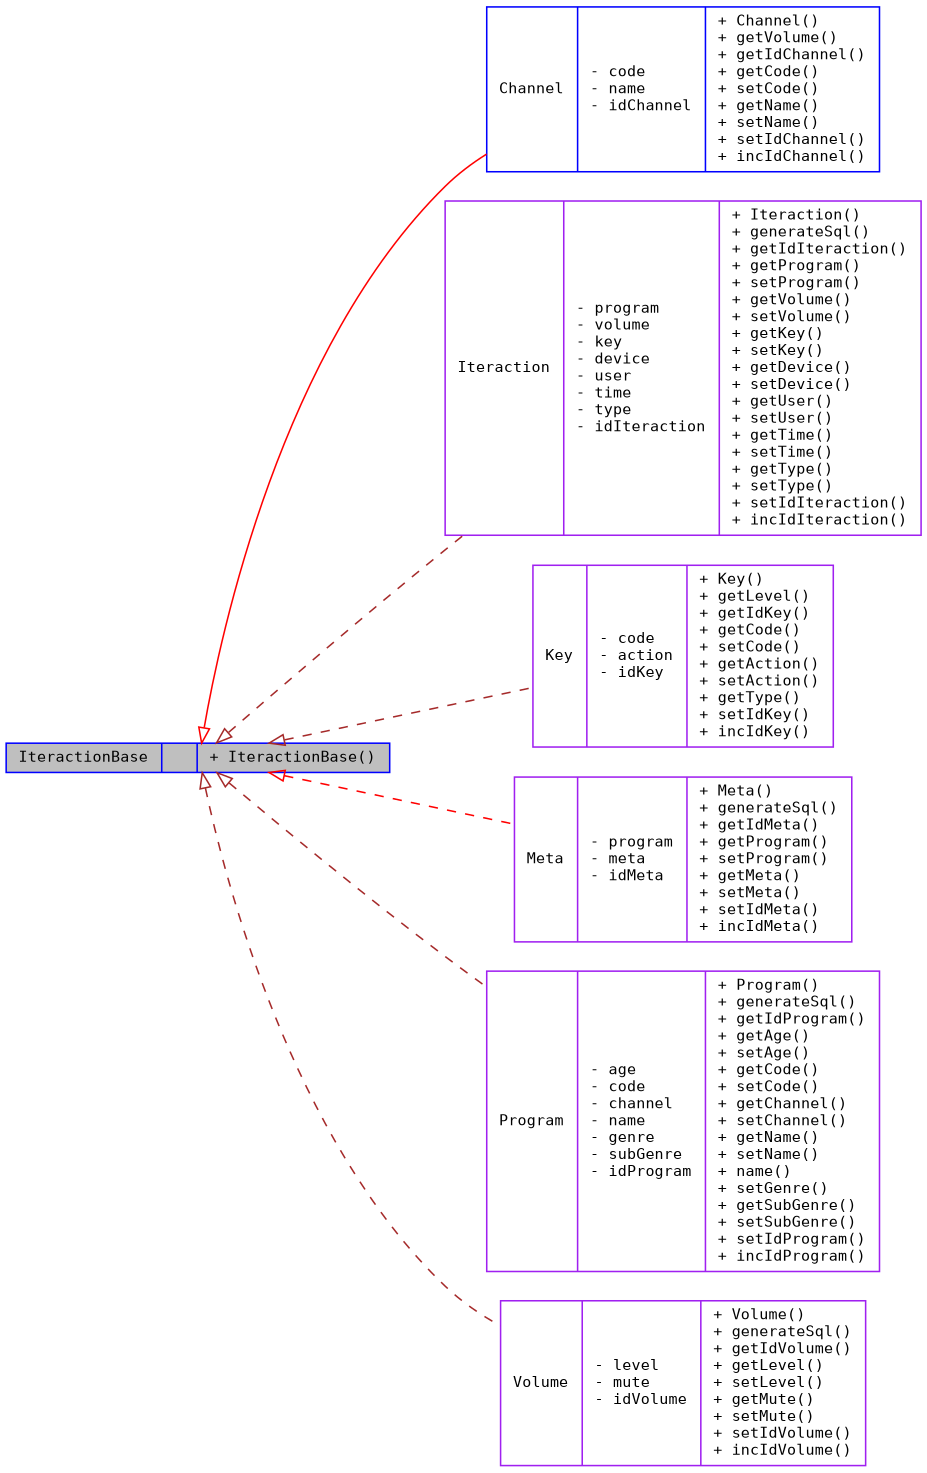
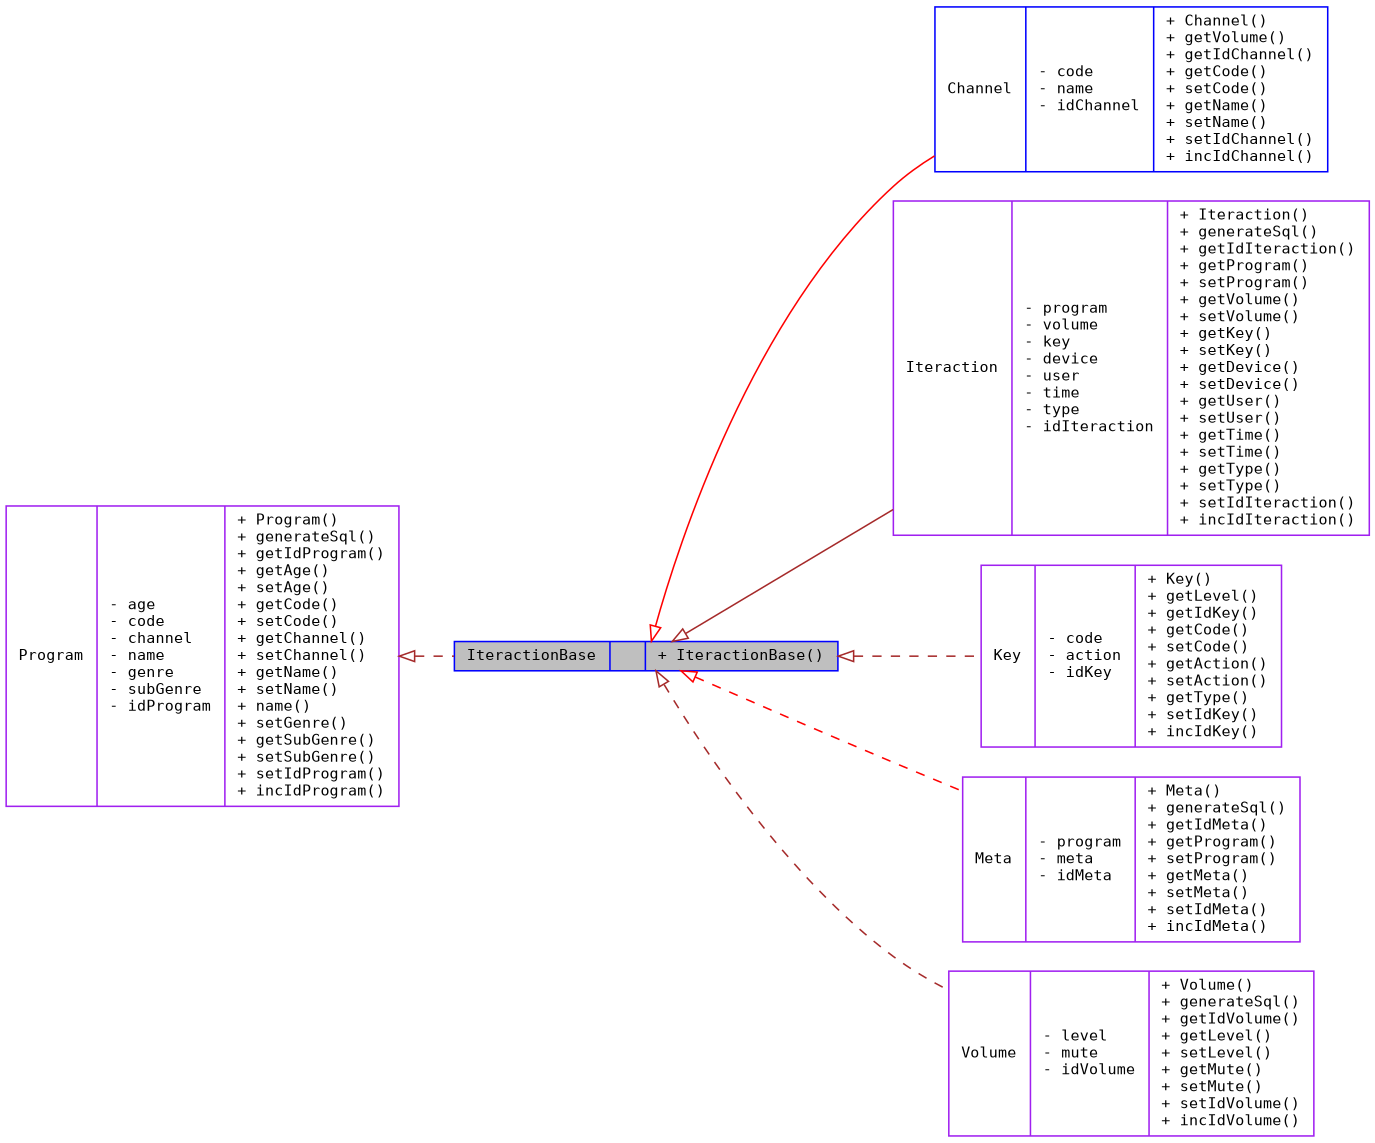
(345, 633) -> (789, 571)
(356, 887) -> (435, 656)
